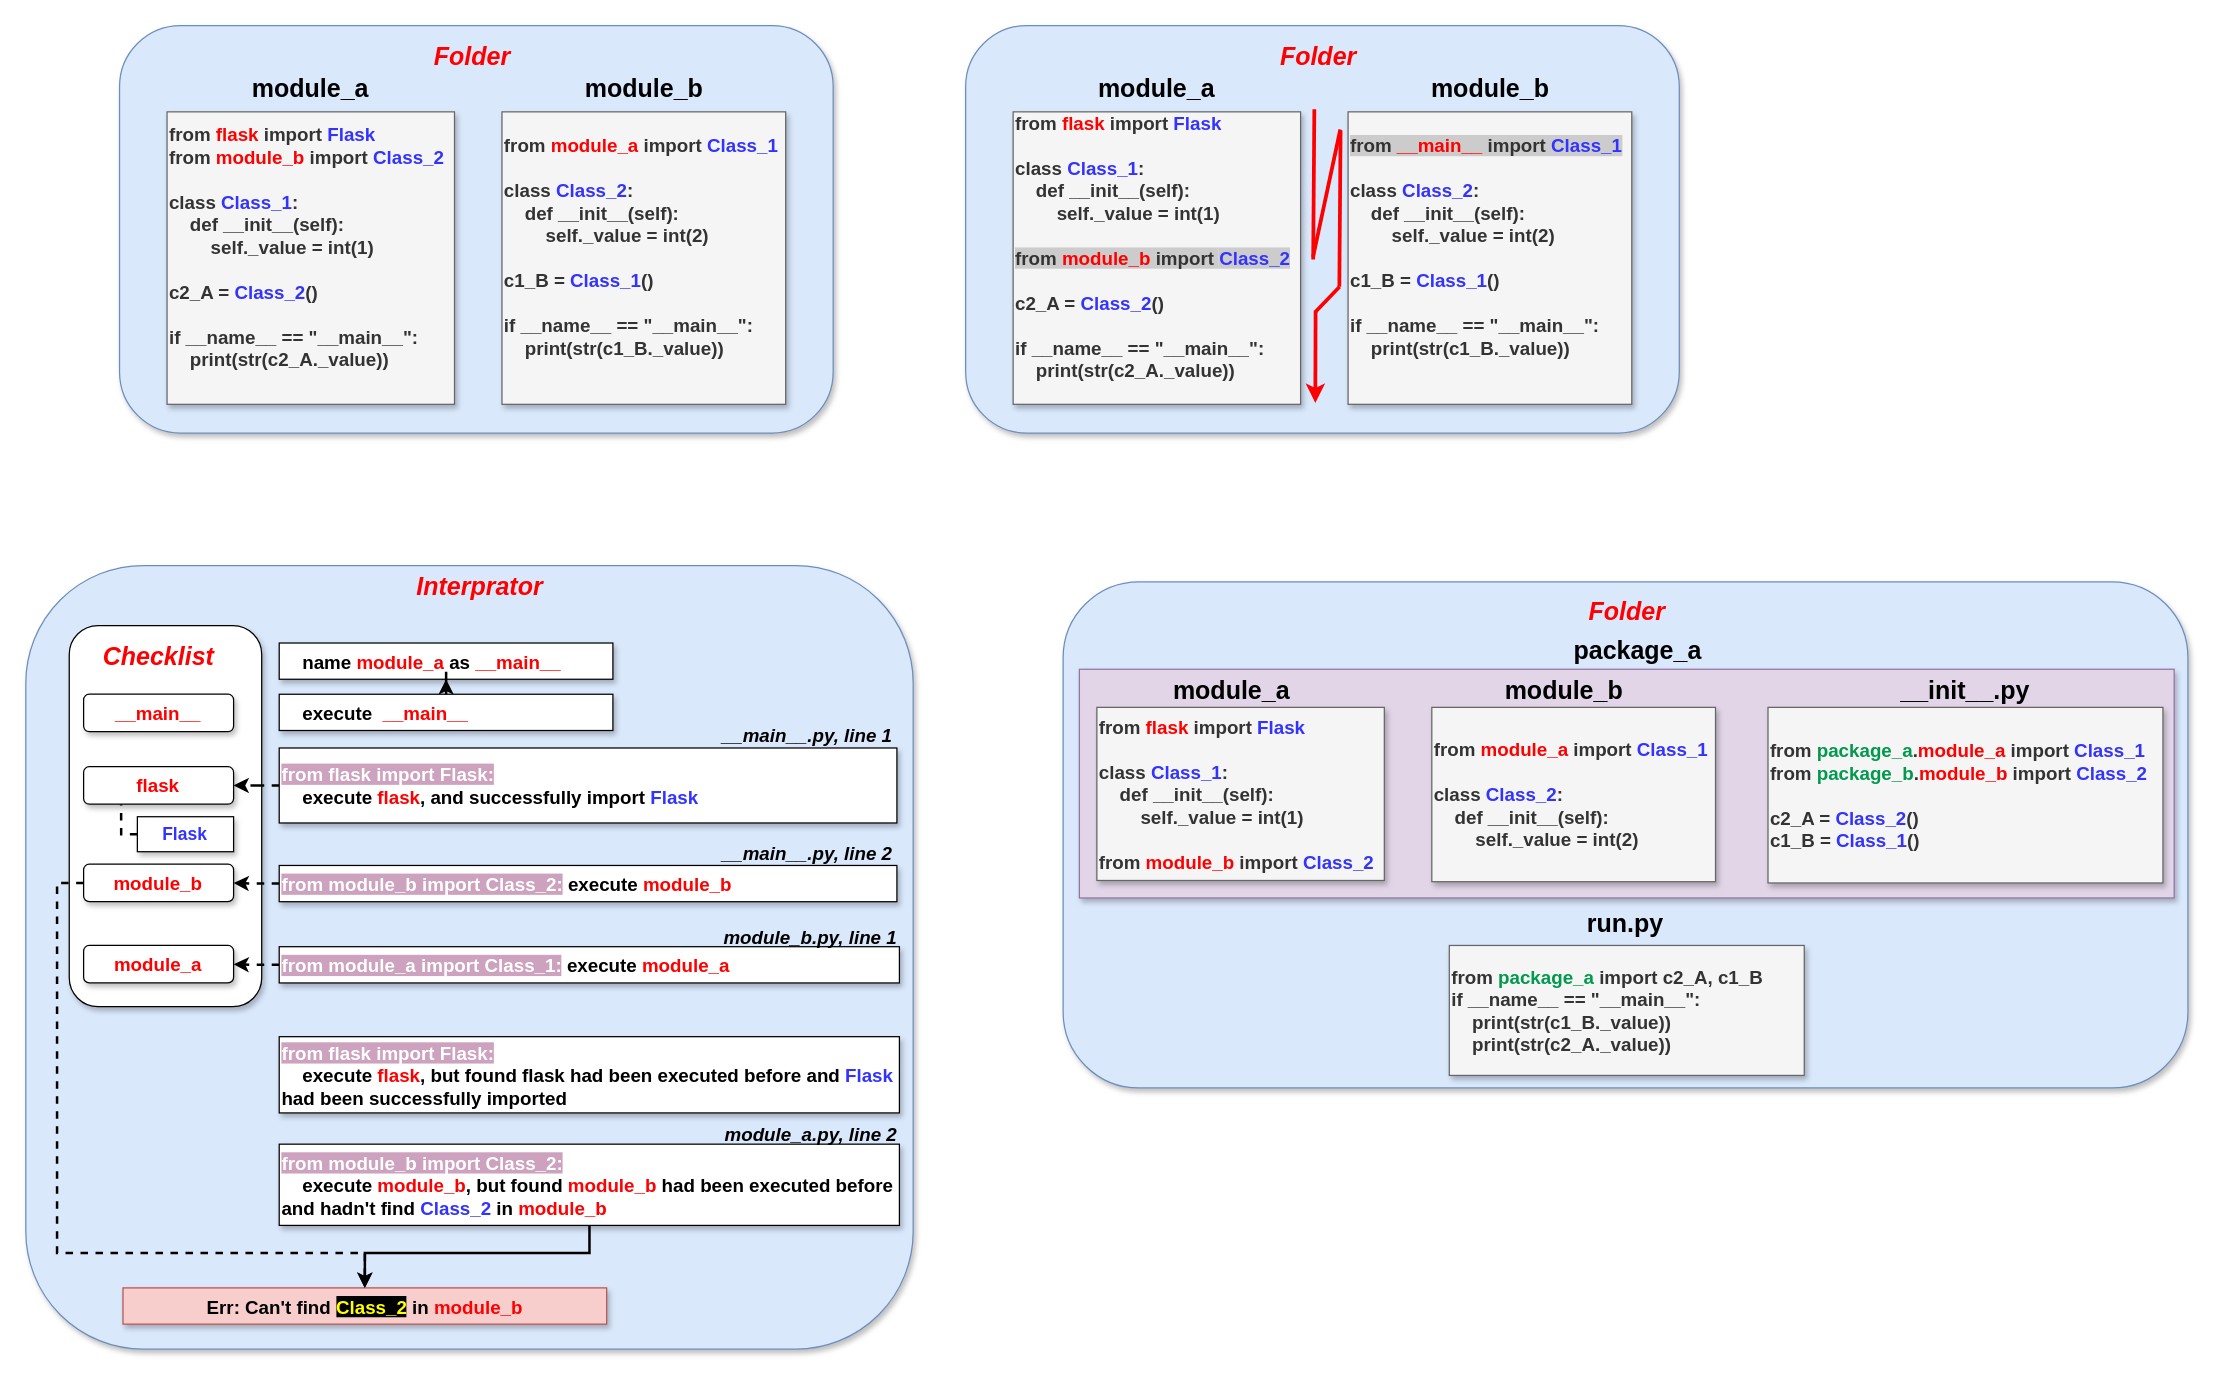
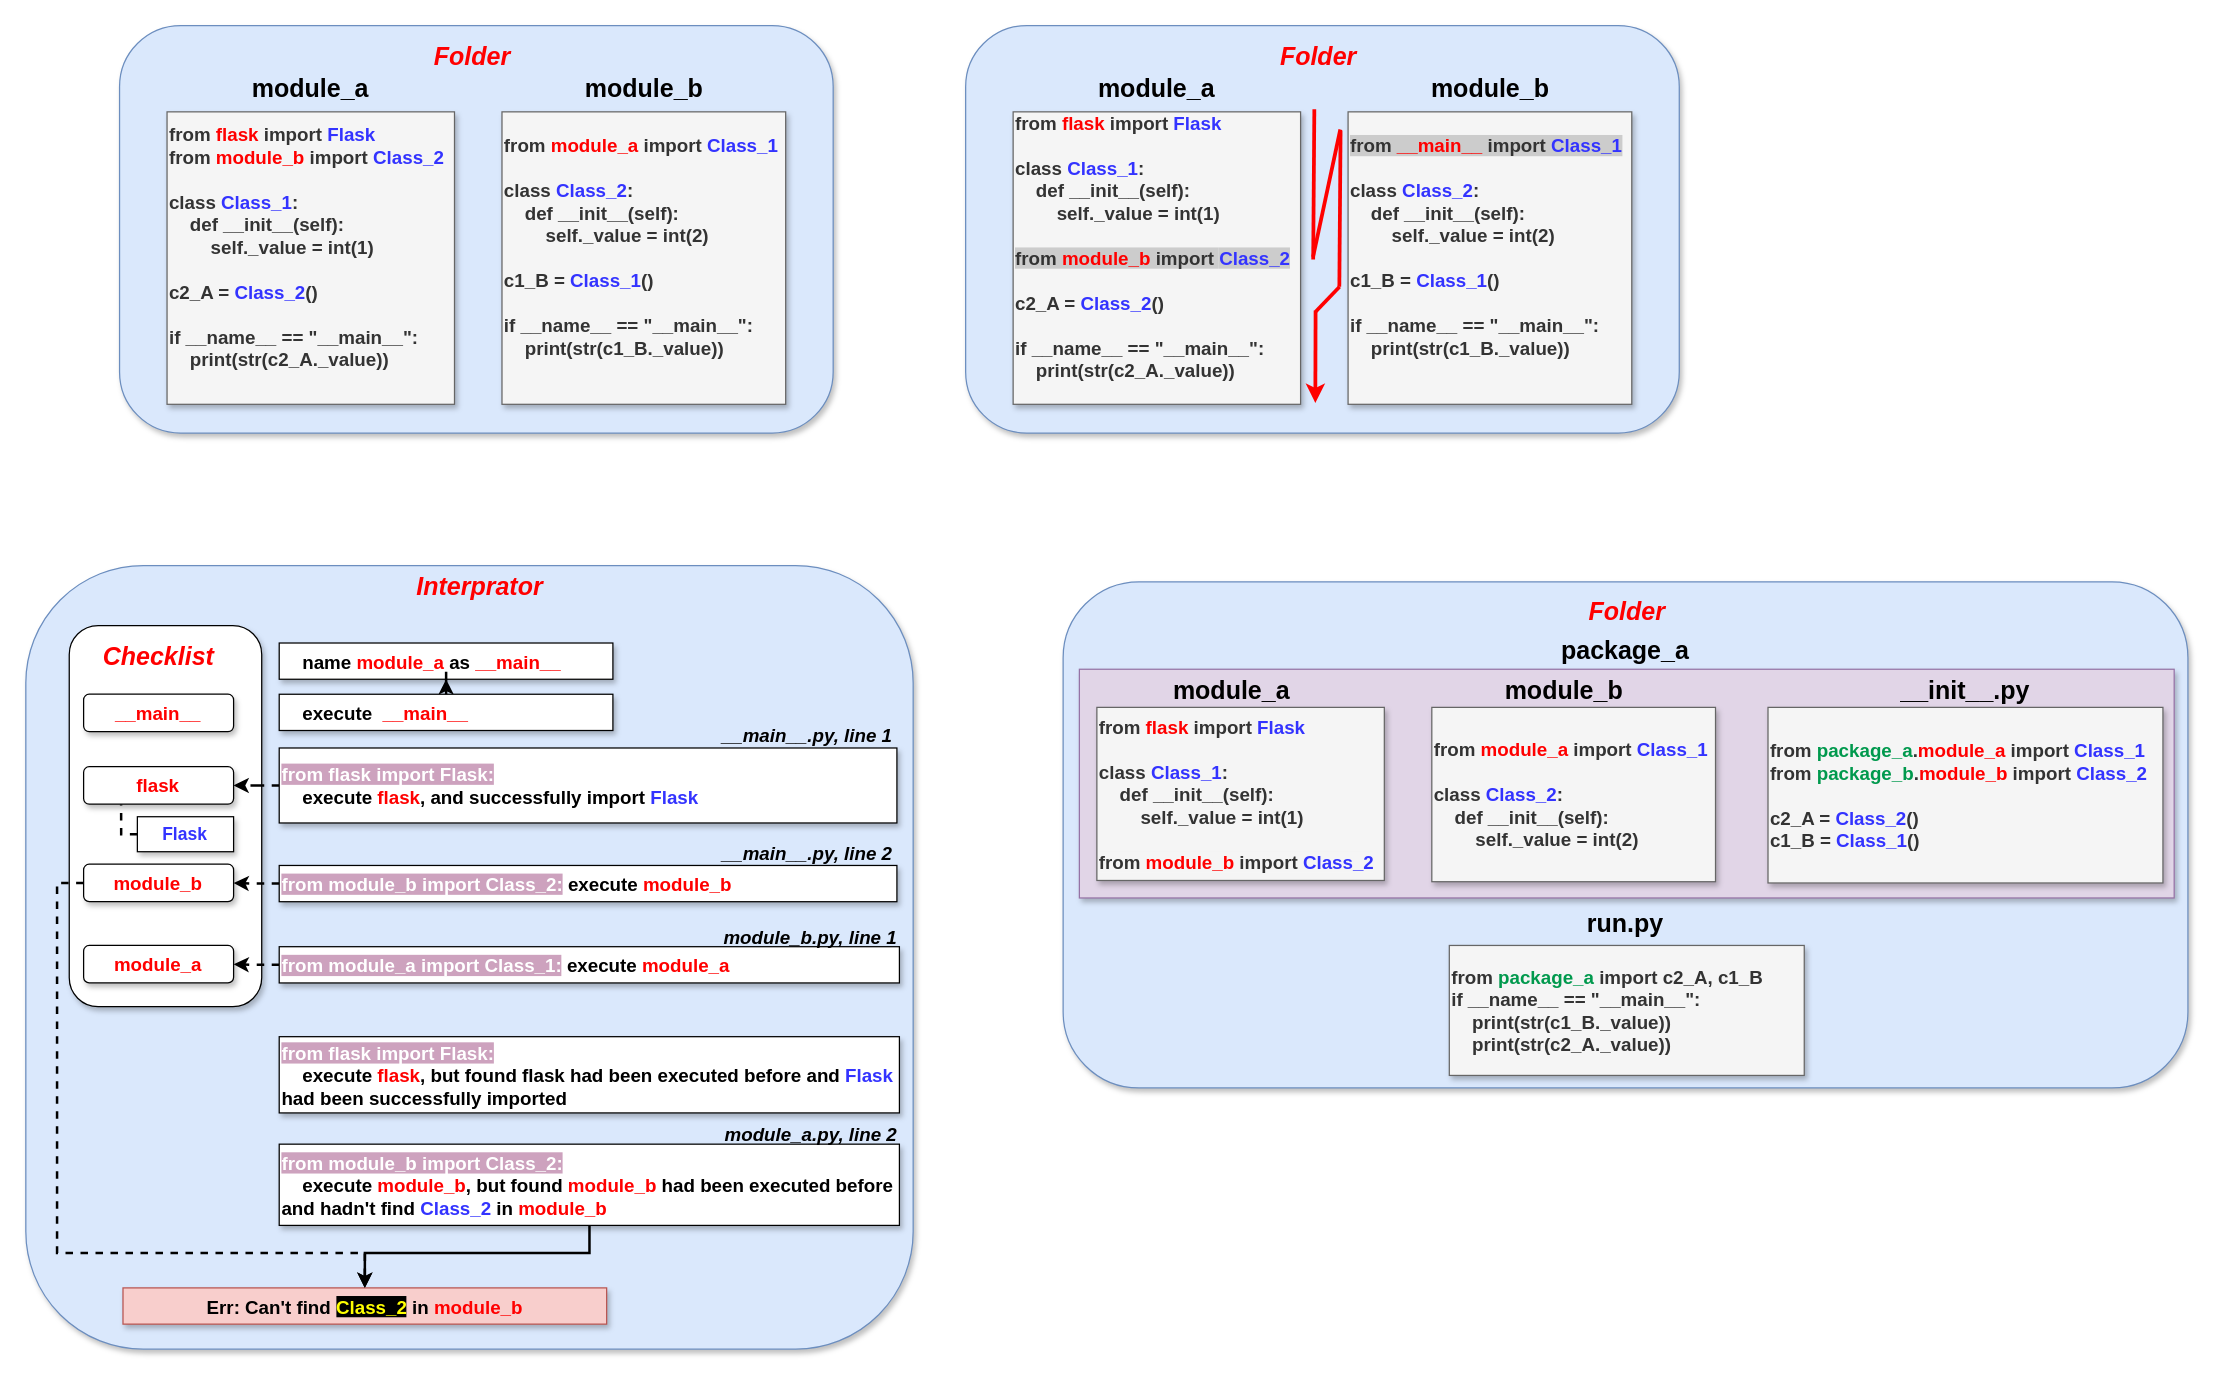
(1638, 649) -> (1626, 649)
